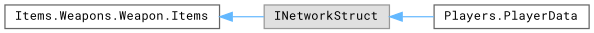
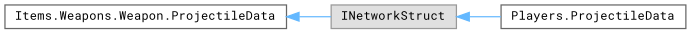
(112, 17) -> (146, 17)
(512, 17) -> (593, 17)
